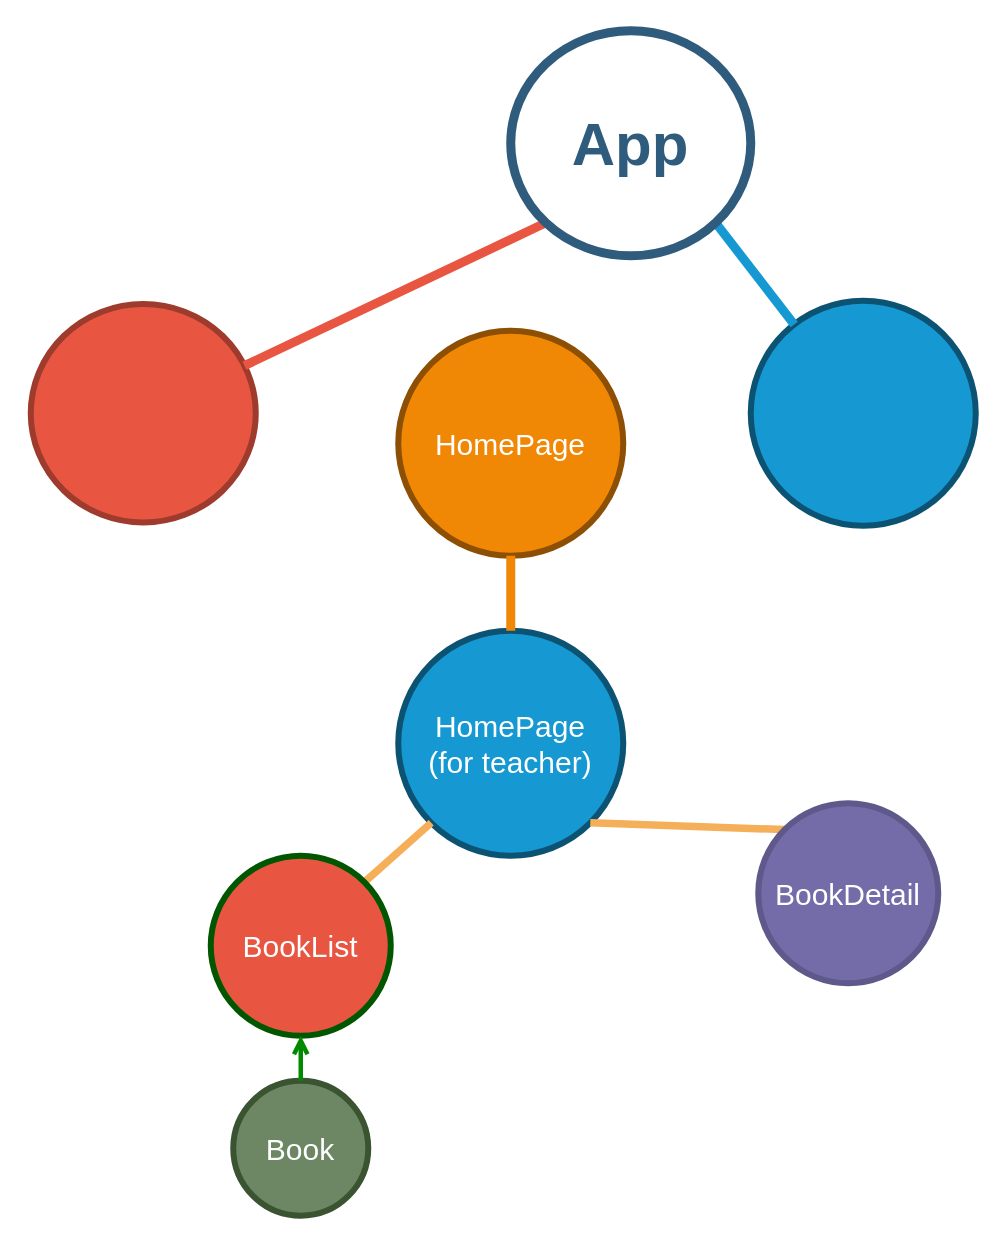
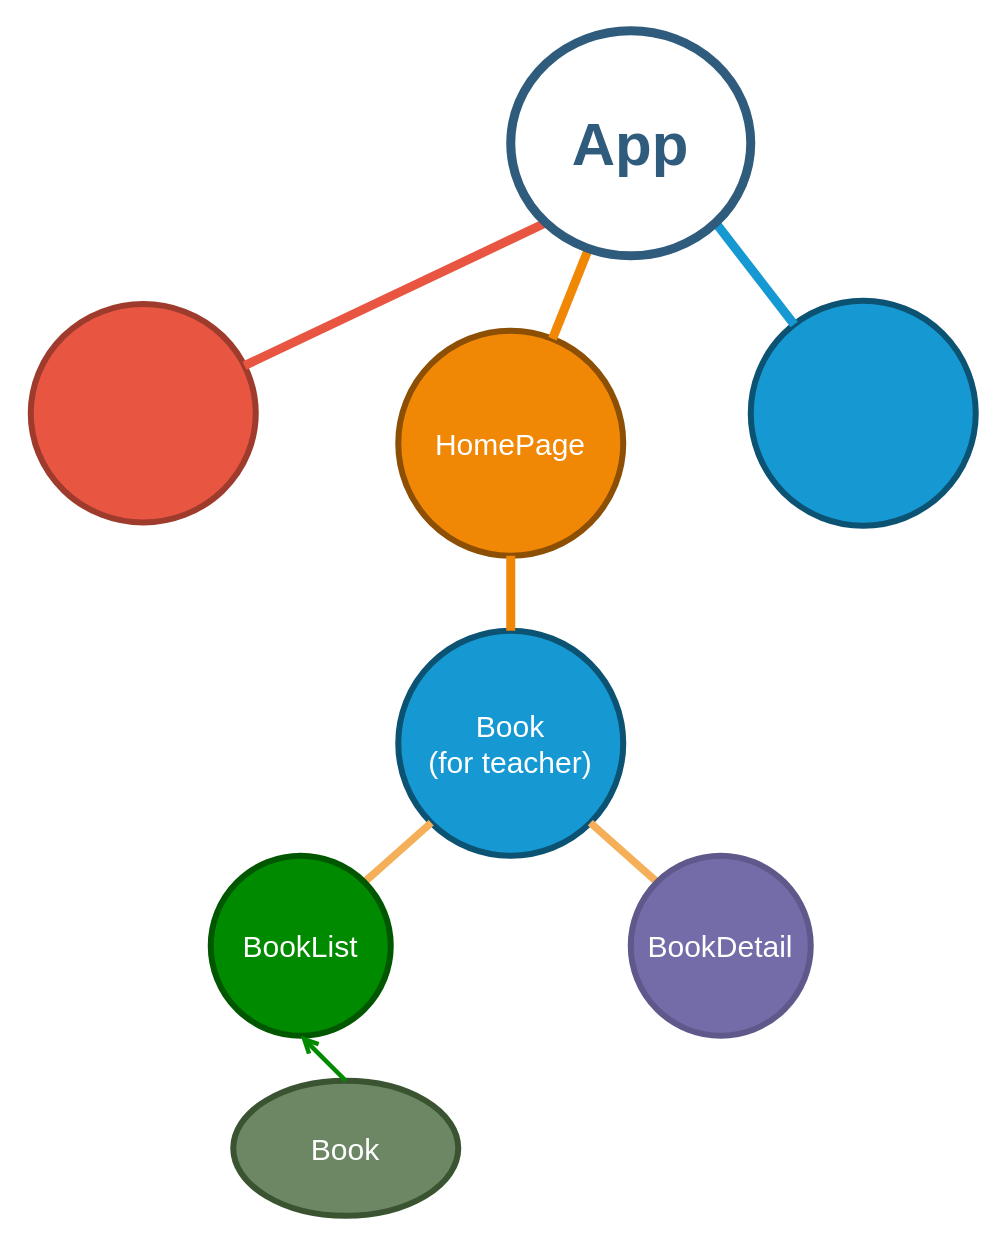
none -> (570, 294)
(511, 743) -> (511, 743)
(848, 893) -> (721, 946)
(301, 946) -> (301, 946)
(301, 1148) -> (346, 1148)
